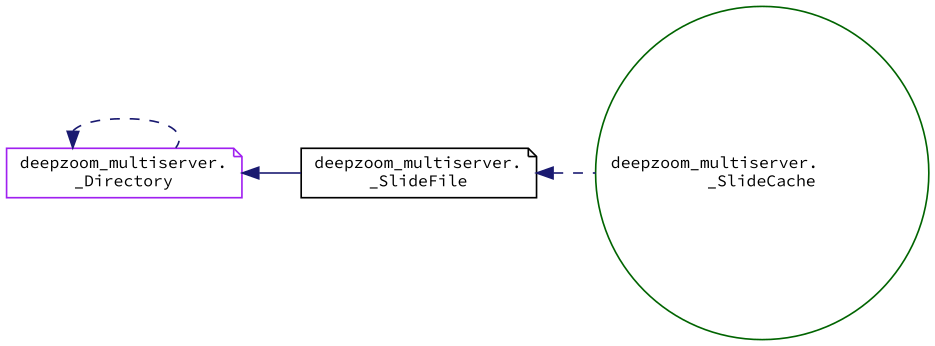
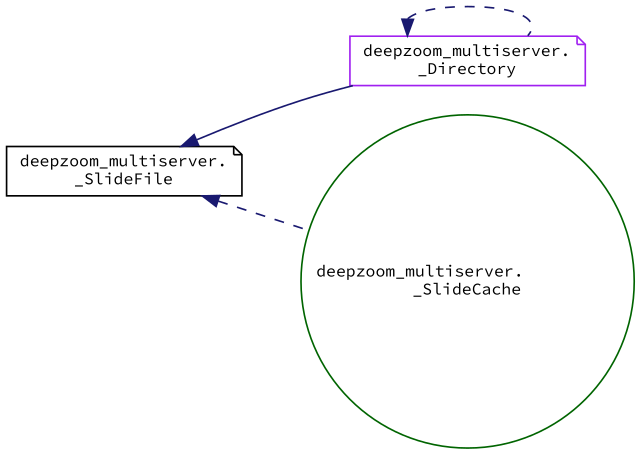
(280, 173) -> (274, 110)
